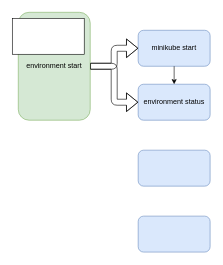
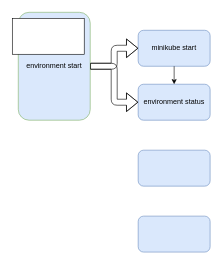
(54, 66) -> (54, 66)
